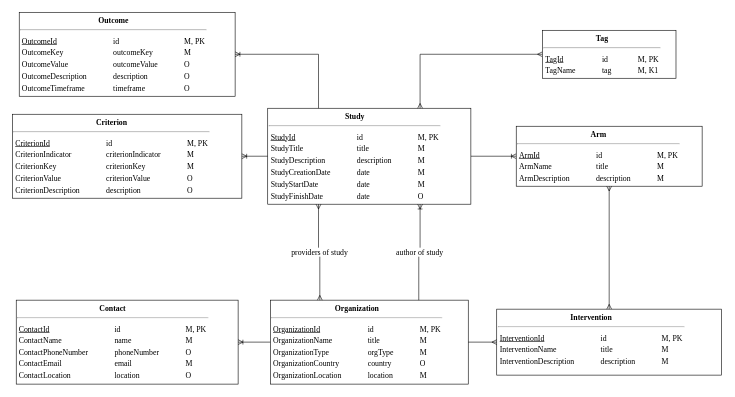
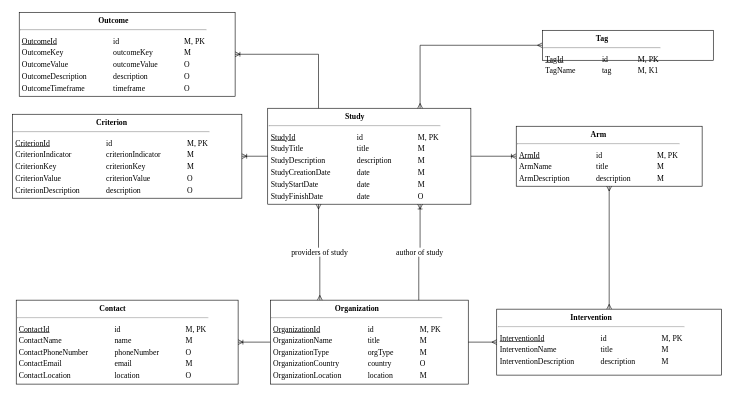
(609, 54) -> (628, 45)
